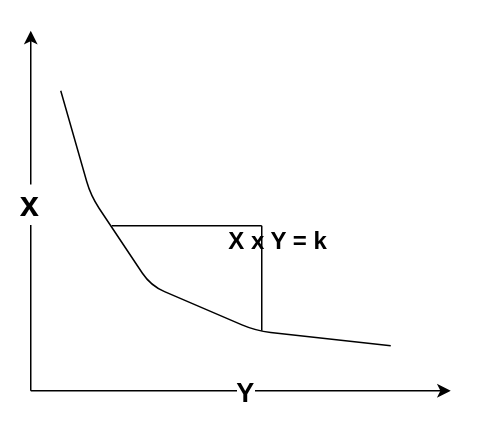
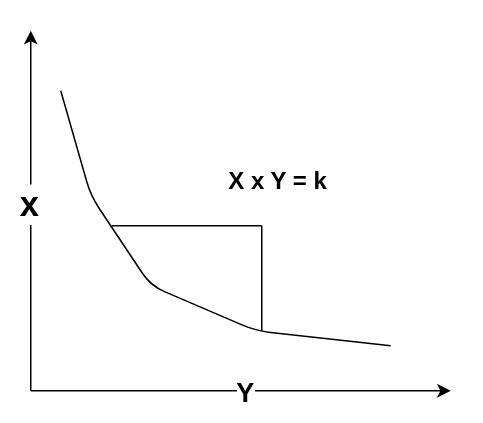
(278, 241) -> (278, 181)
